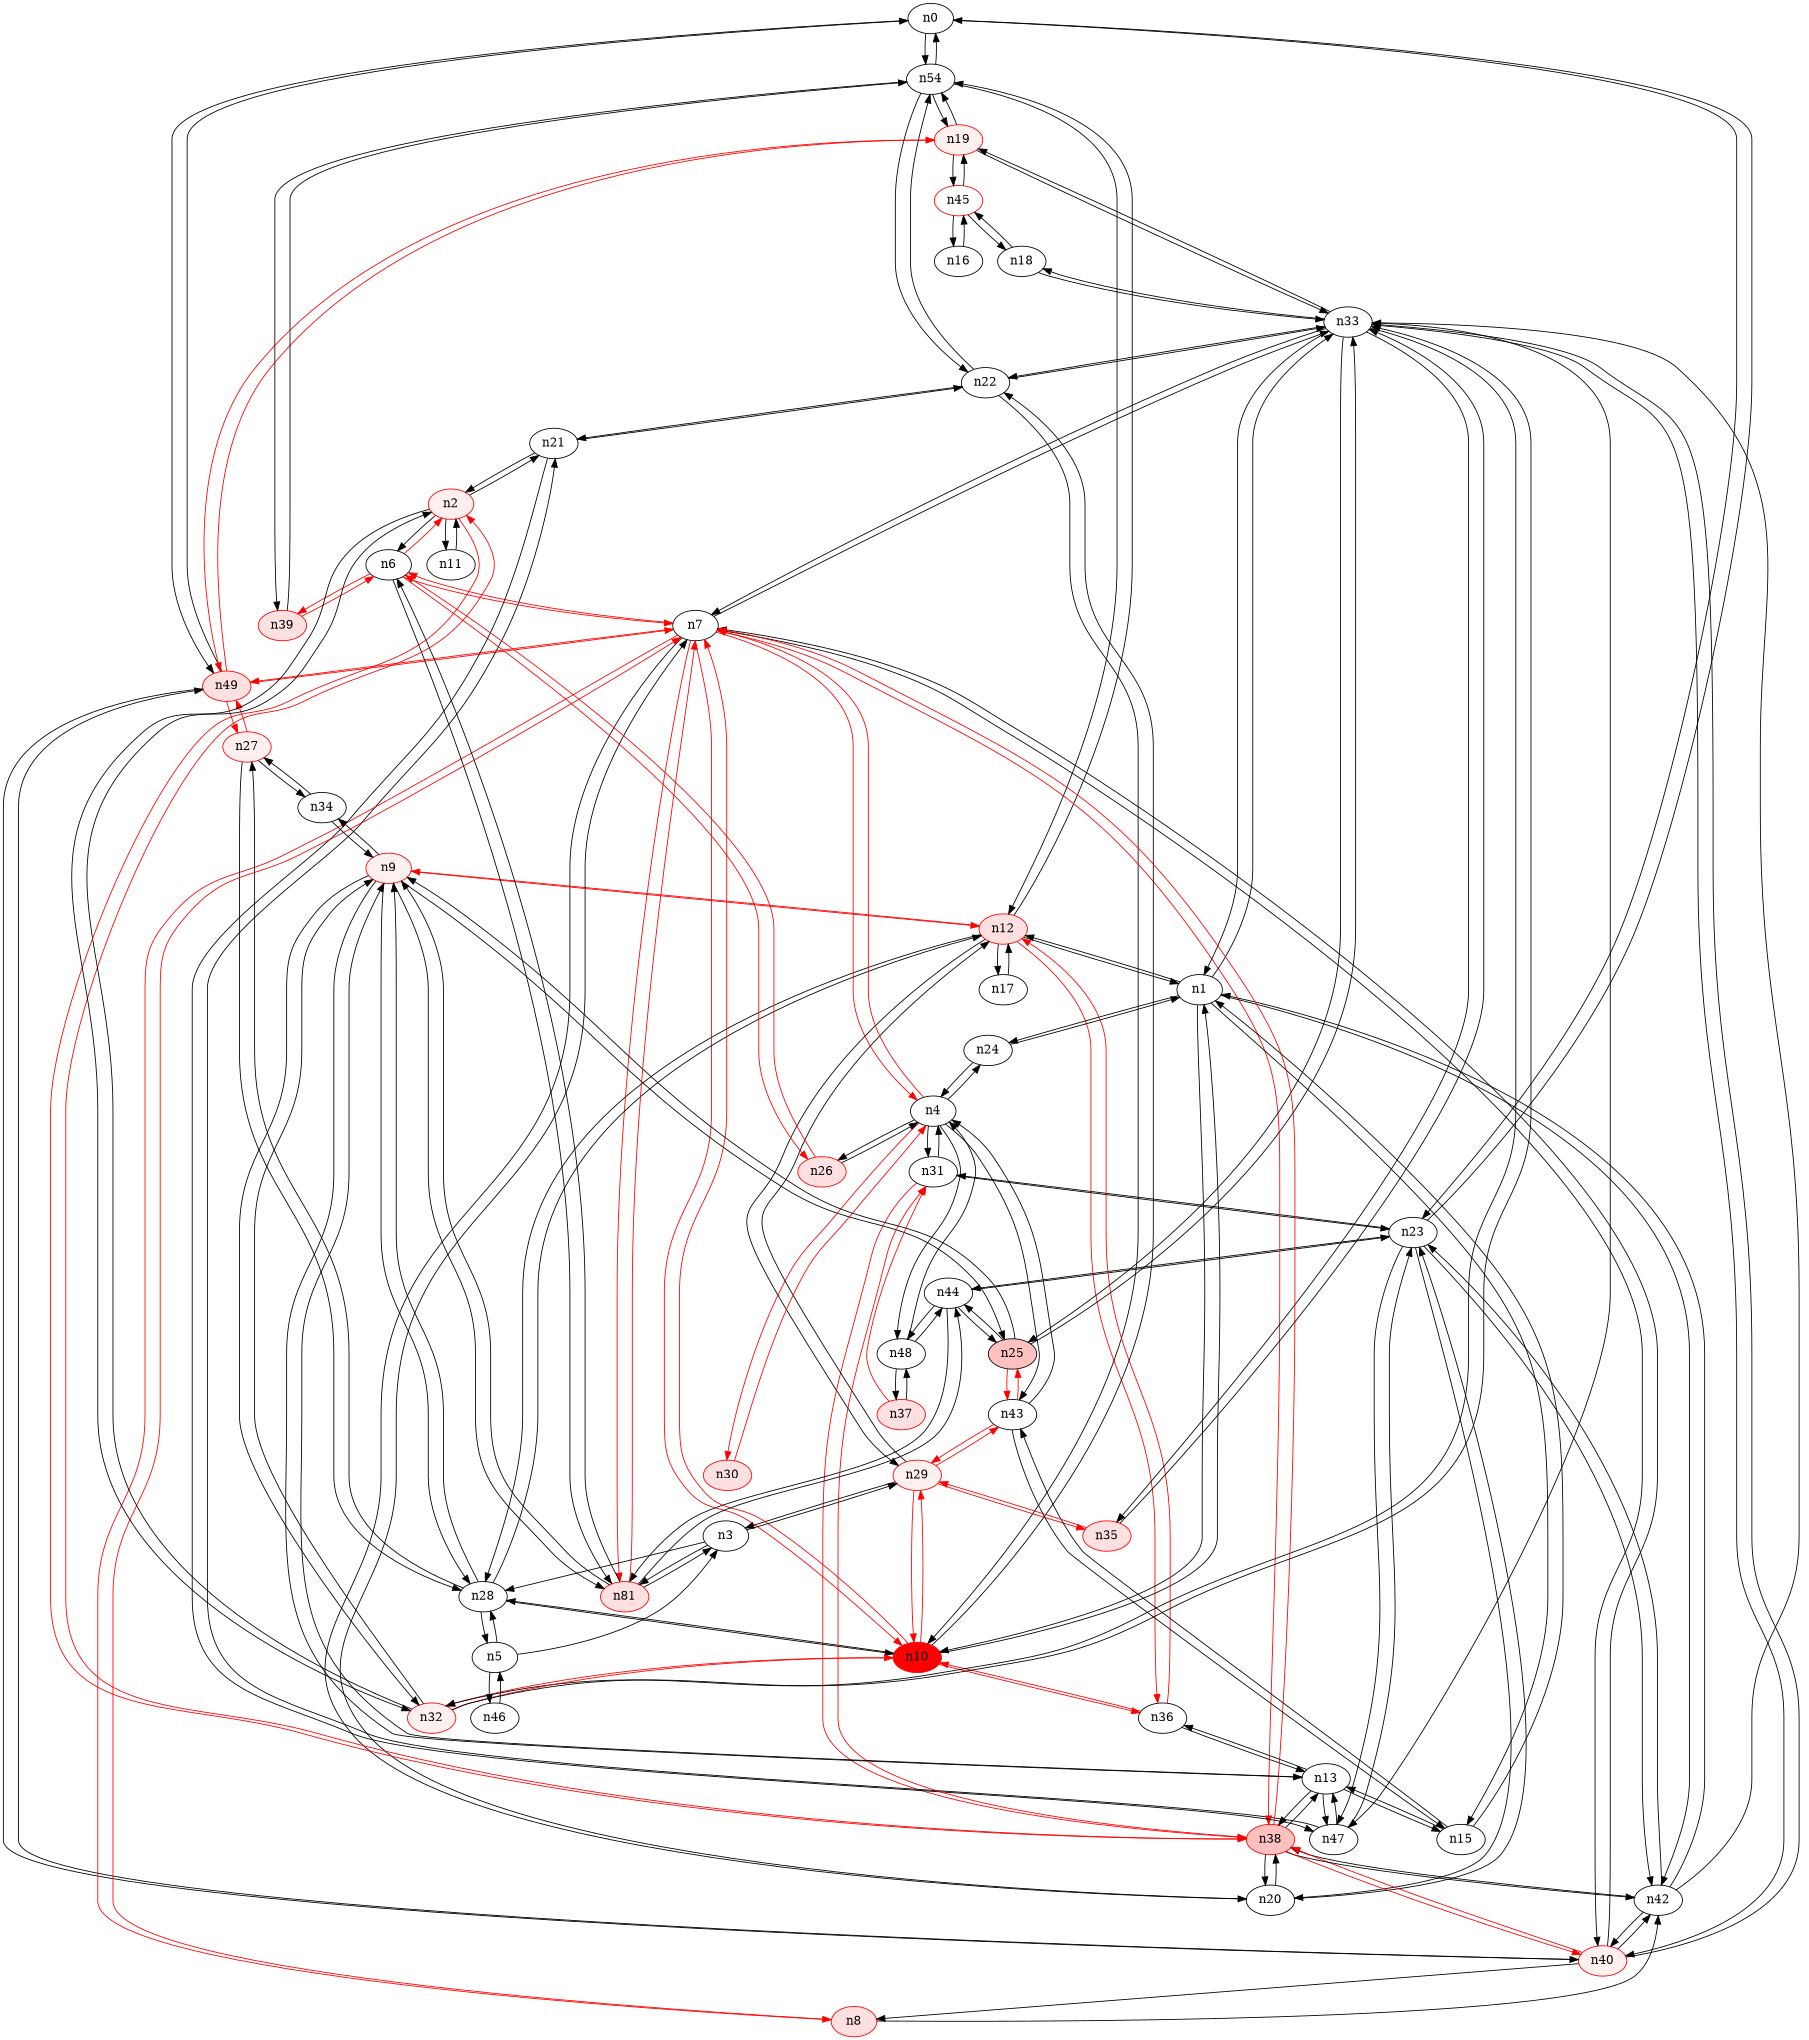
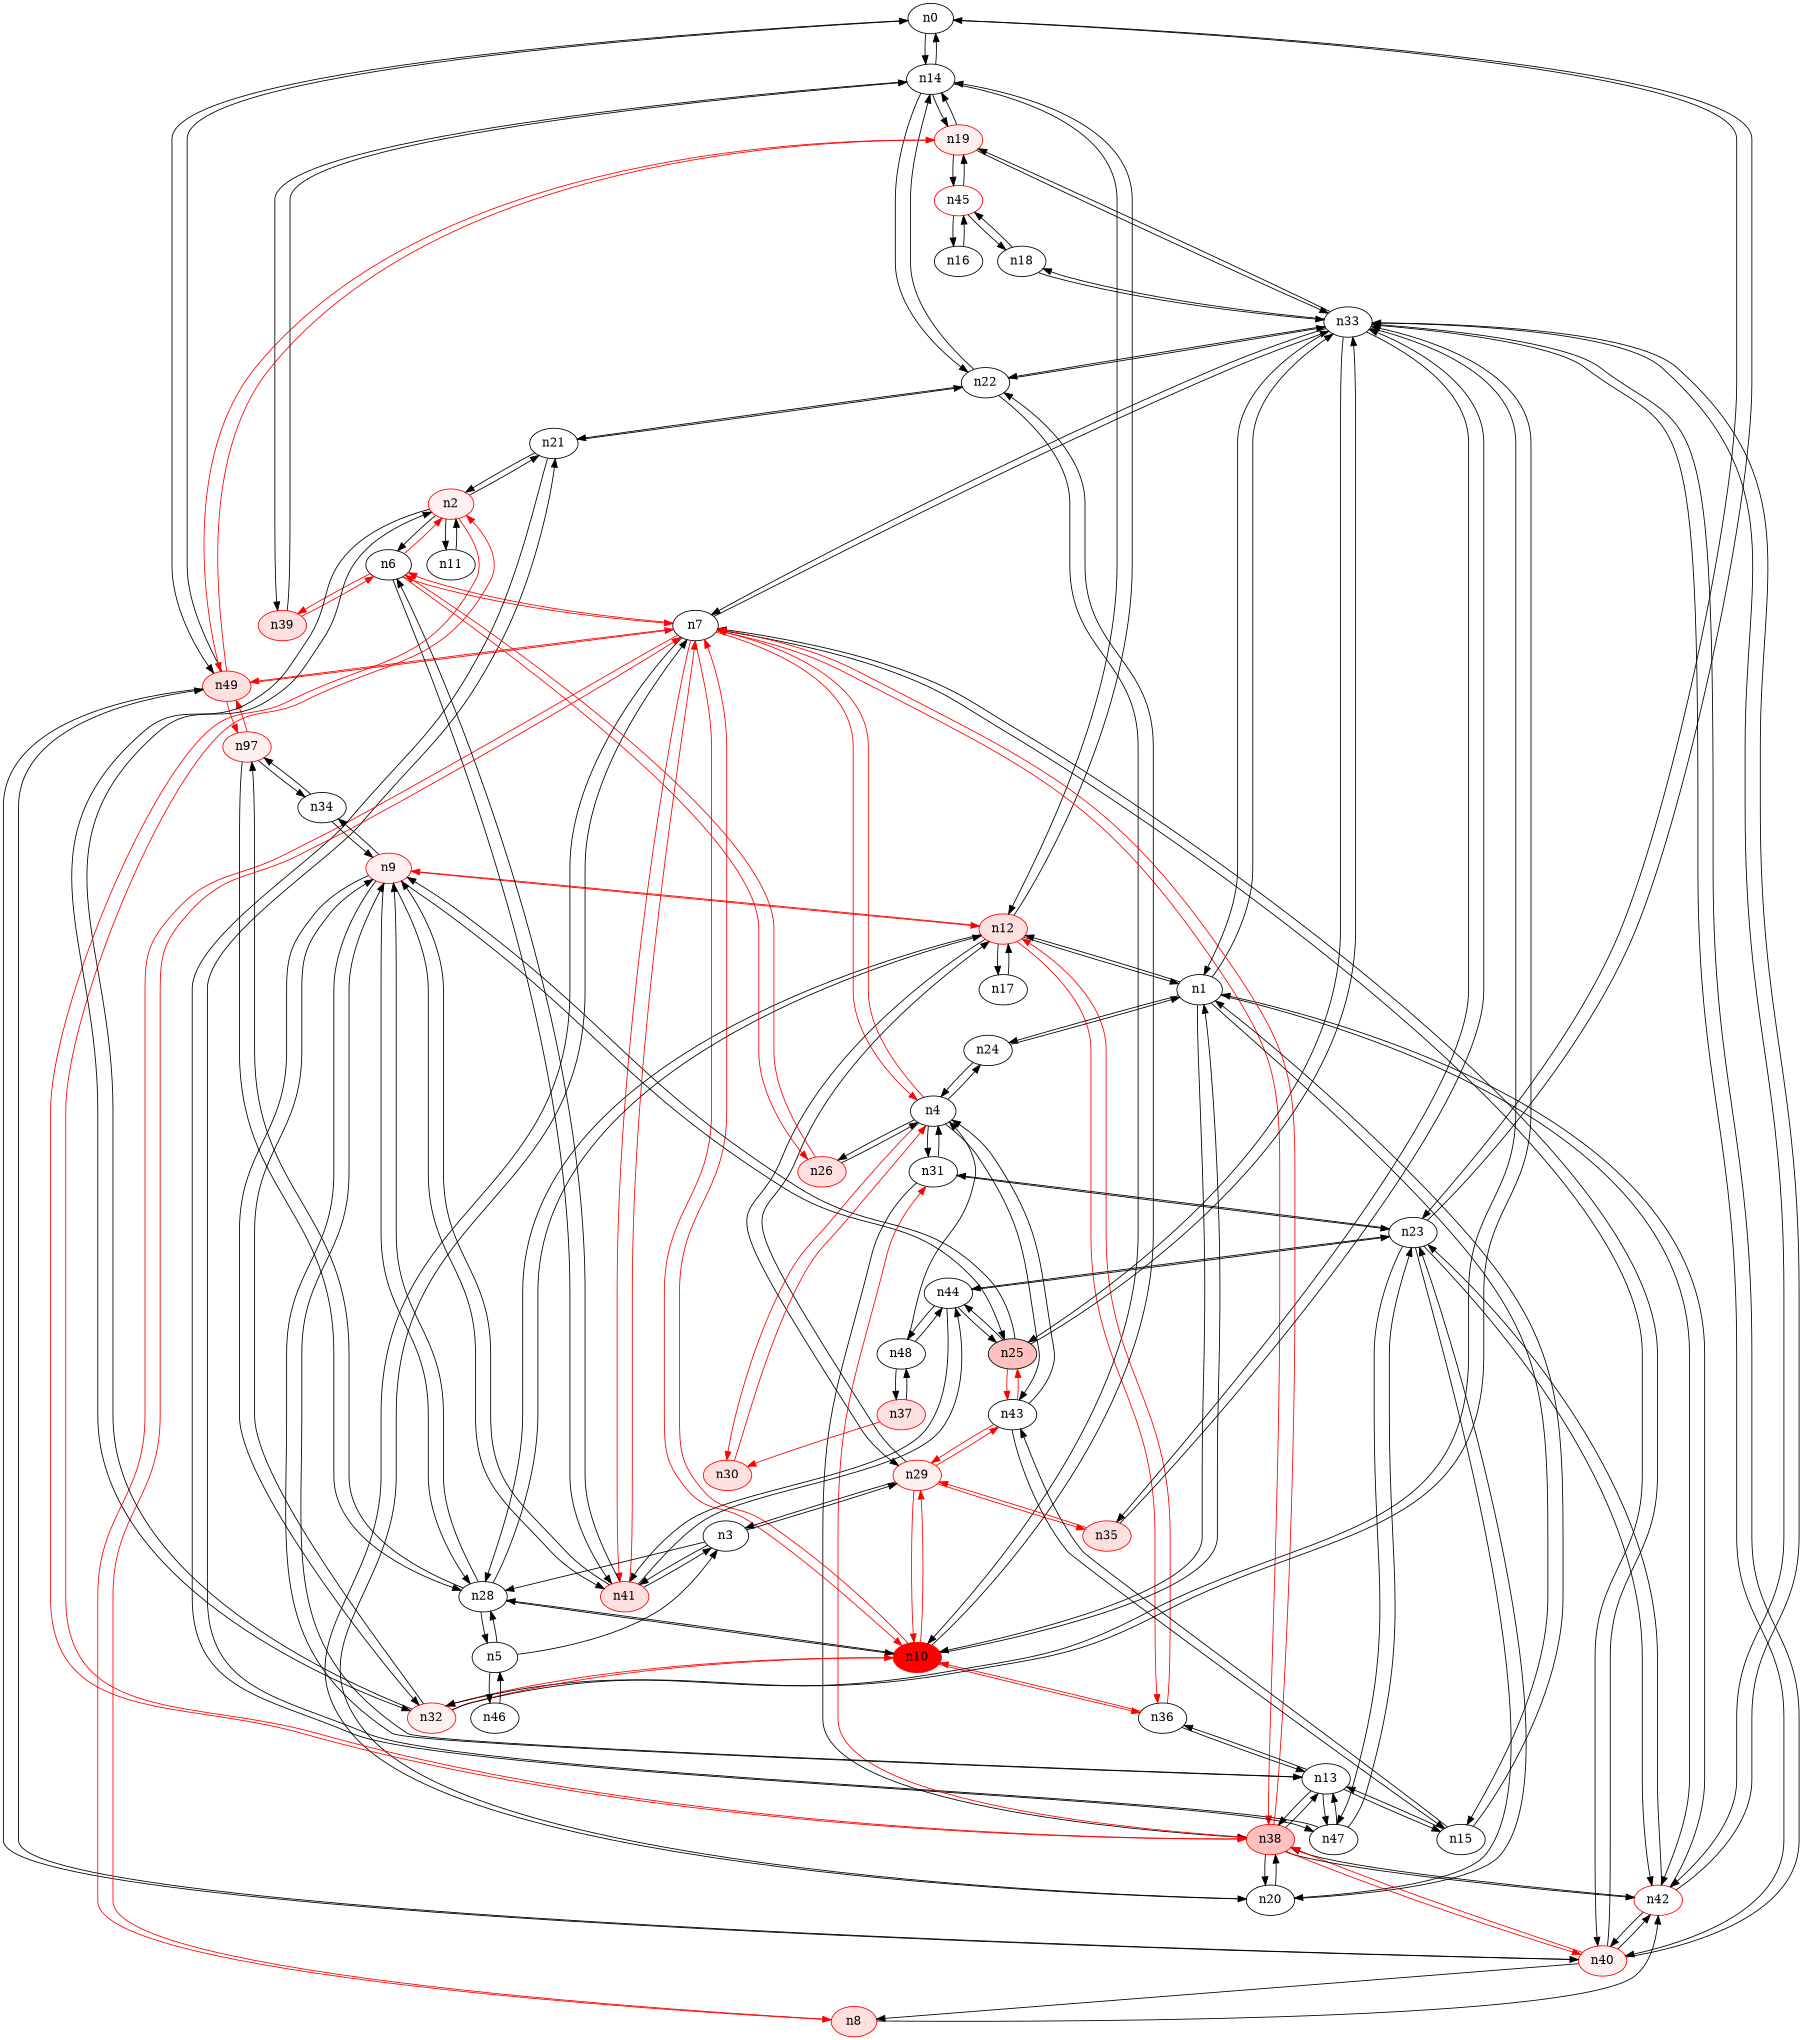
(931, 79) -> (931, 79)
(247, 747) -> (247, 747)
(1610, 1019) -> (1755, 977)
(938, 1228) -> none
(887, 1276) -> (817, 1442)
(625, 1597) -> (625, 1597)
(823, 1665) -> (823, 1665)
(1658, 1900) -> (1658, 1900)
